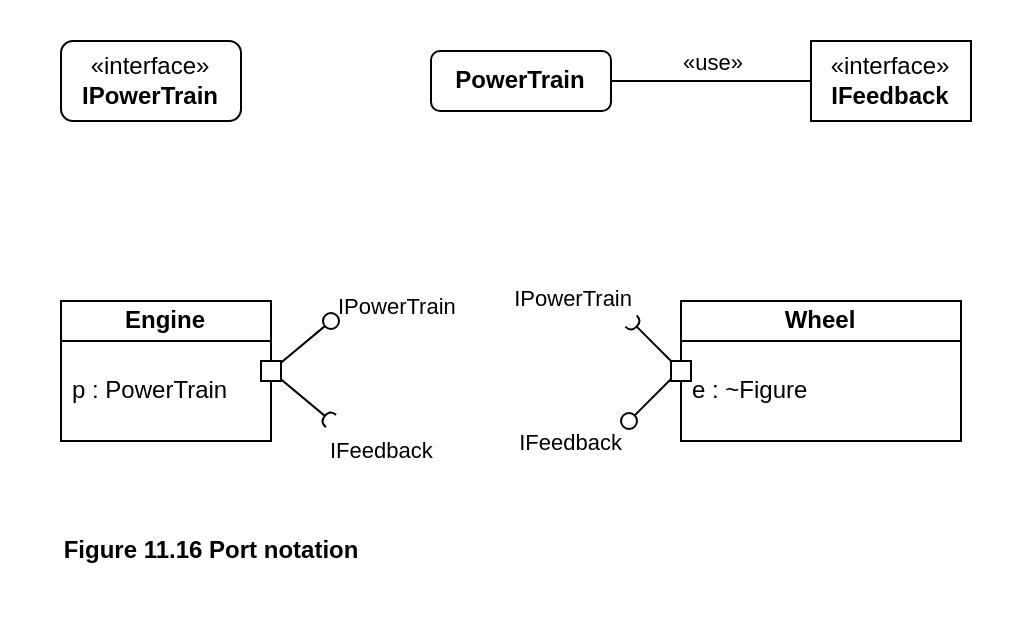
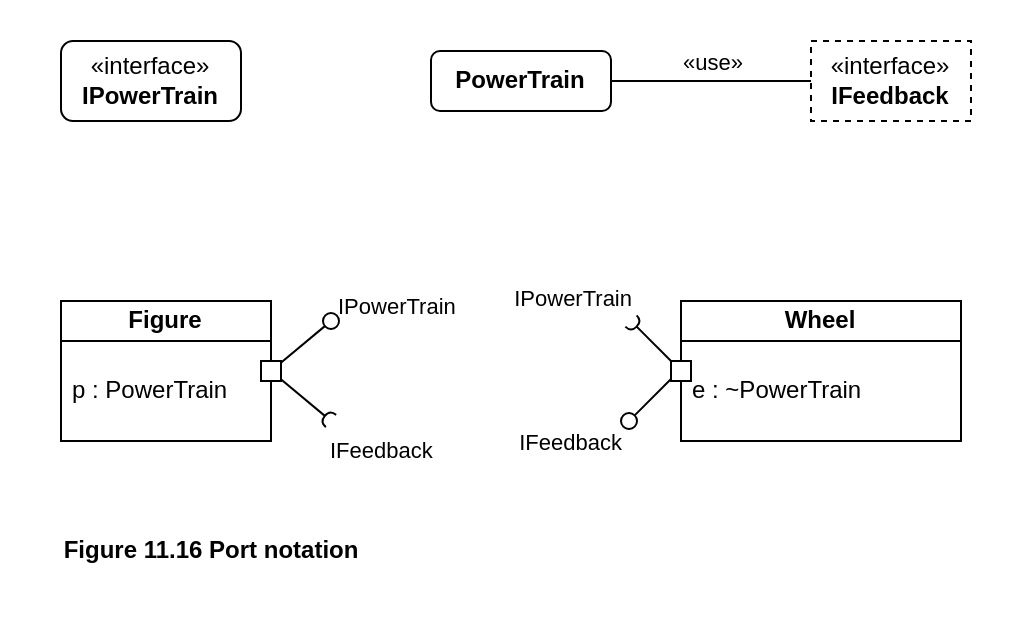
(891, 81) -> (891, 81)
(166, 321) -> (166, 321)
(754, 391) -> (781, 391)
